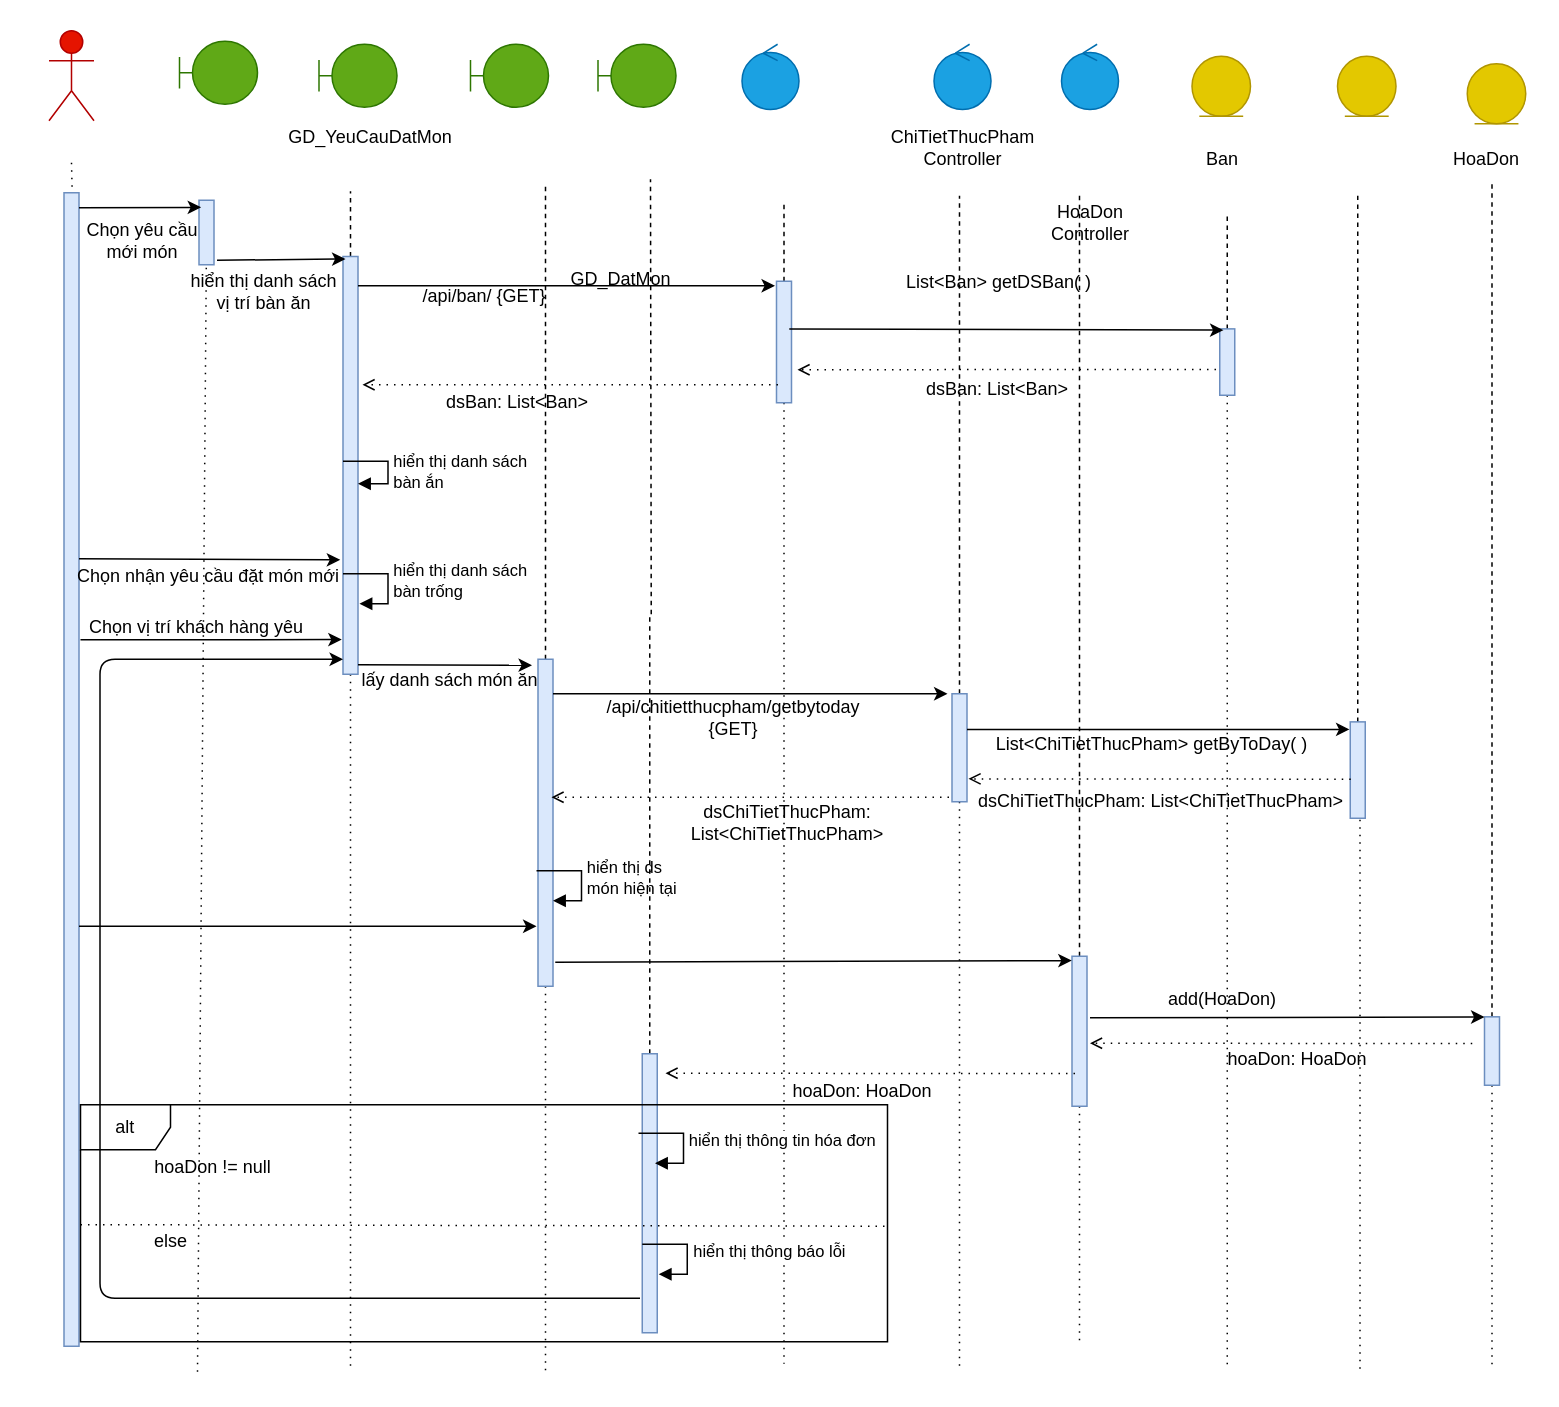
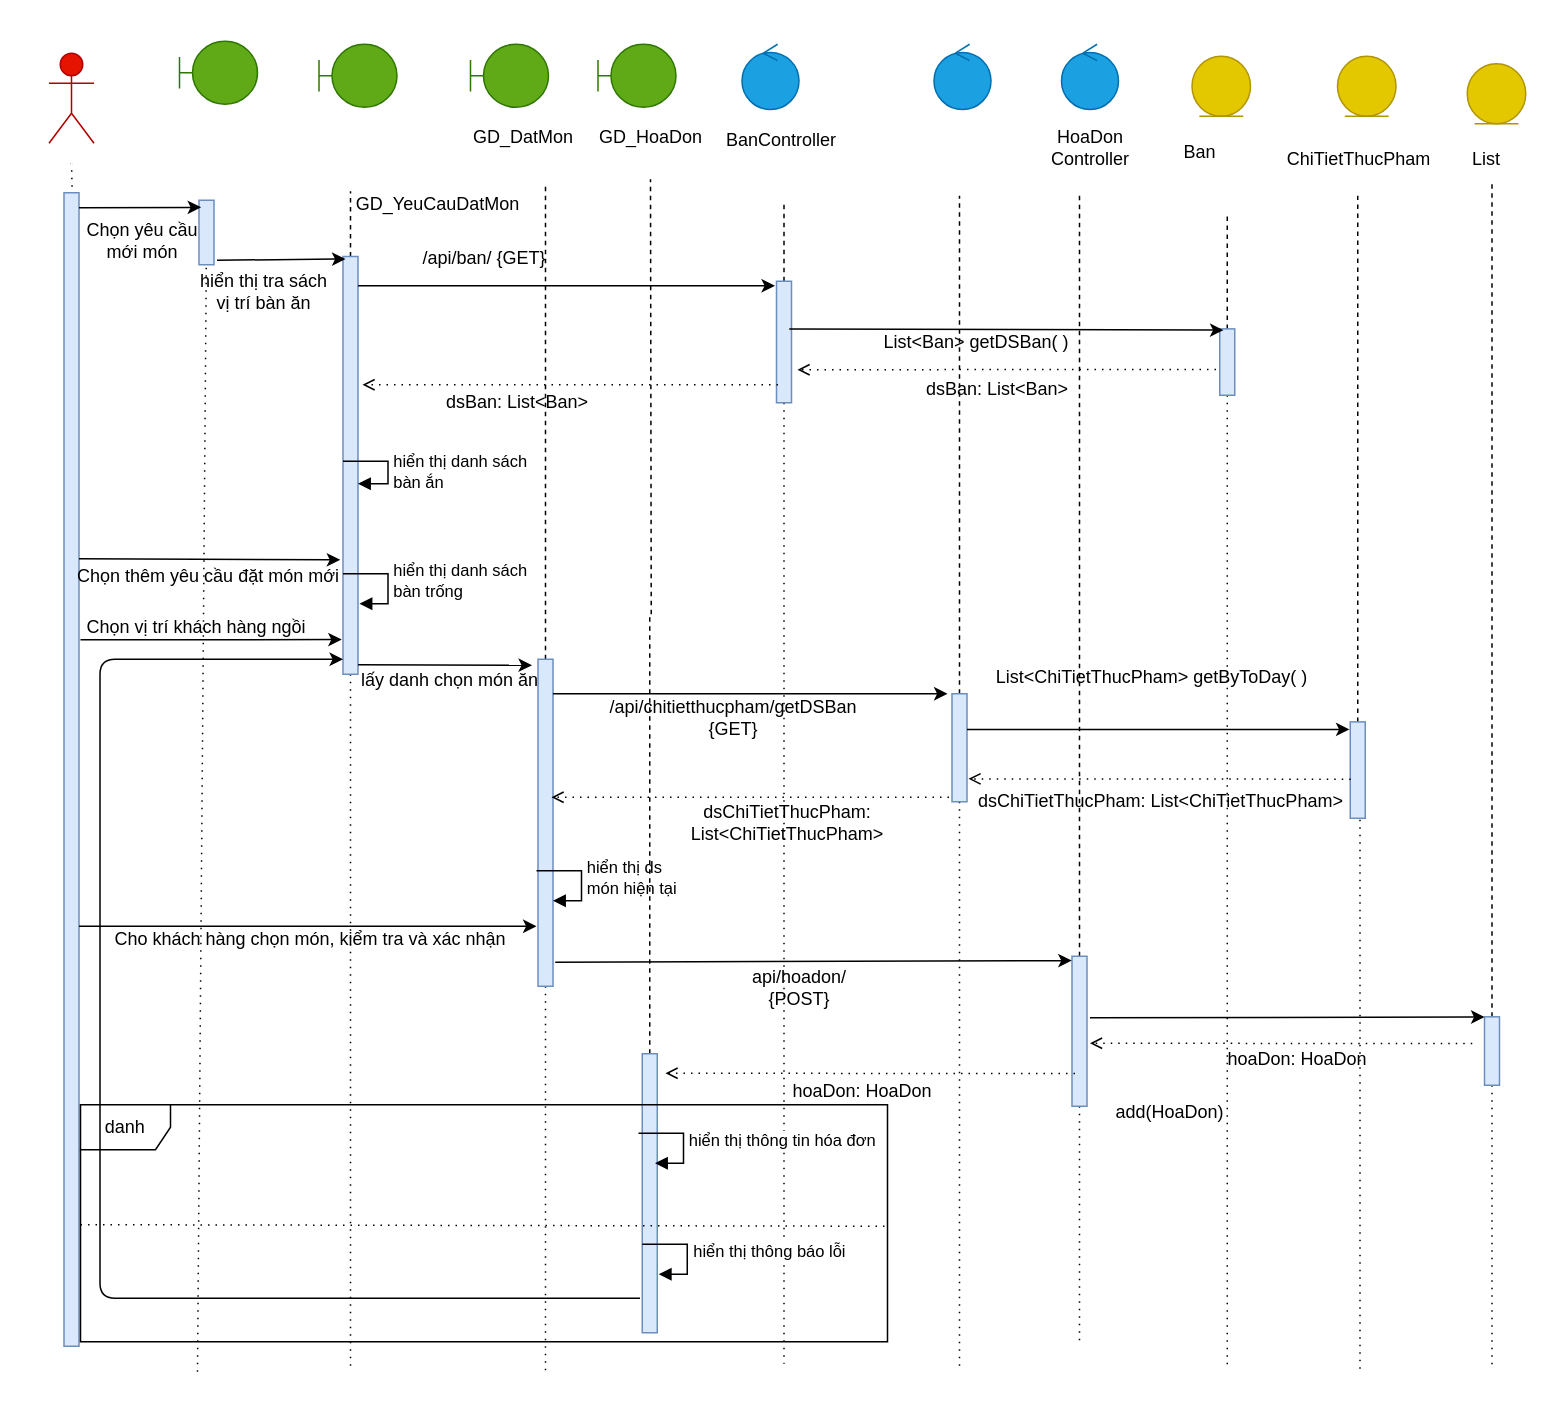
(71, 76) -> (71, 98)
(369, 137) -> (437, 205)
none -> (650, 137)
none -> (780, 140)
(962, 148) -> none
(1221, 159) -> (1199, 152)
none -> (1358, 159)
(1487, 160) -> (1487, 160)
(1090, 223) -> (1090, 148)
(620, 280) -> (522, 137)
(998, 282) -> (975, 342)
(264, 292) -> (264, 292)
(484, 296) -> (484, 259)
(209, 577) -> (209, 577)
(197, 628) -> (197, 628)
(450, 680) -> (450, 680)
(734, 718) -> (734, 718)
(1151, 744) -> (1151, 677)
none -> (309, 940)
none -> (798, 988)
(1221, 1000) -> (1169, 1112)
(125, 1127) -> (125, 1127)
(212, 1168) -> none
(170, 1241) -> none
